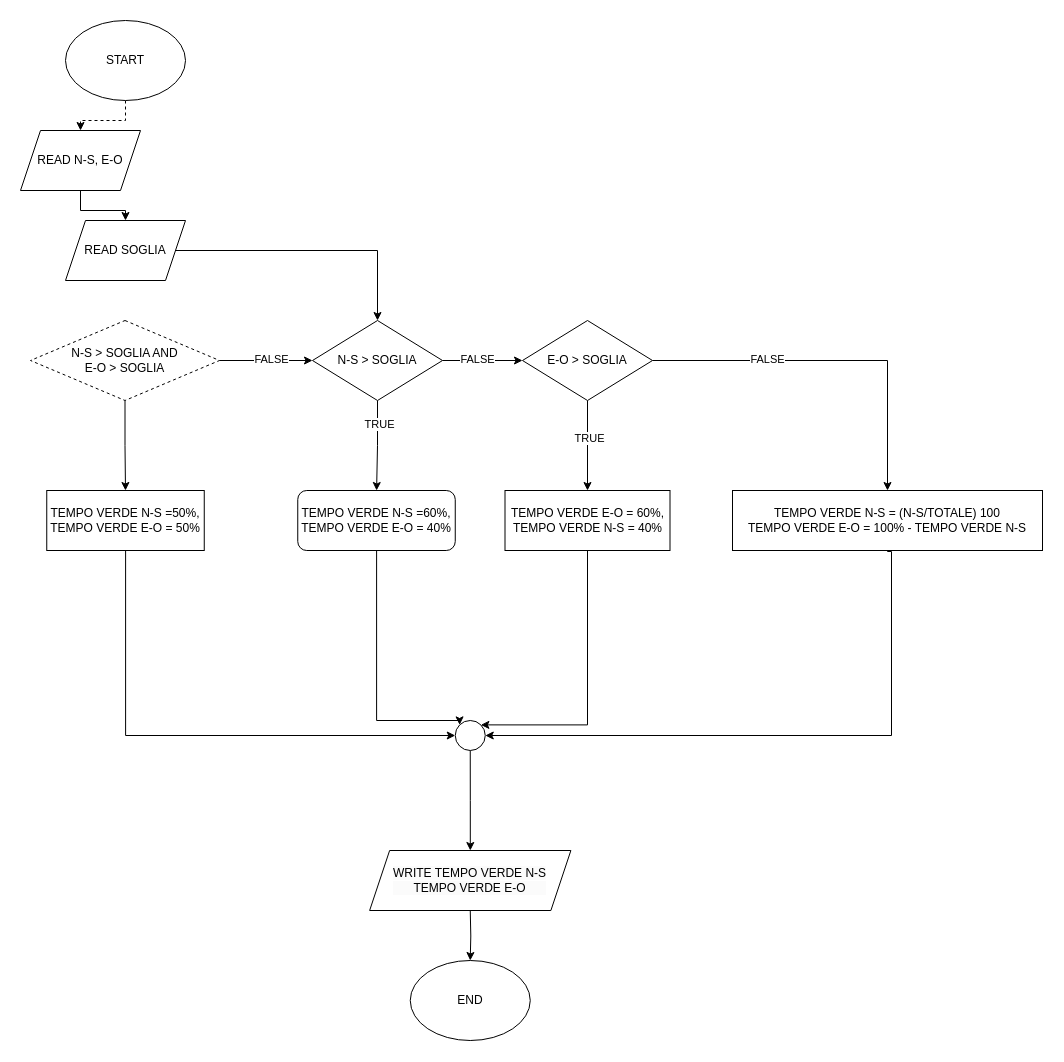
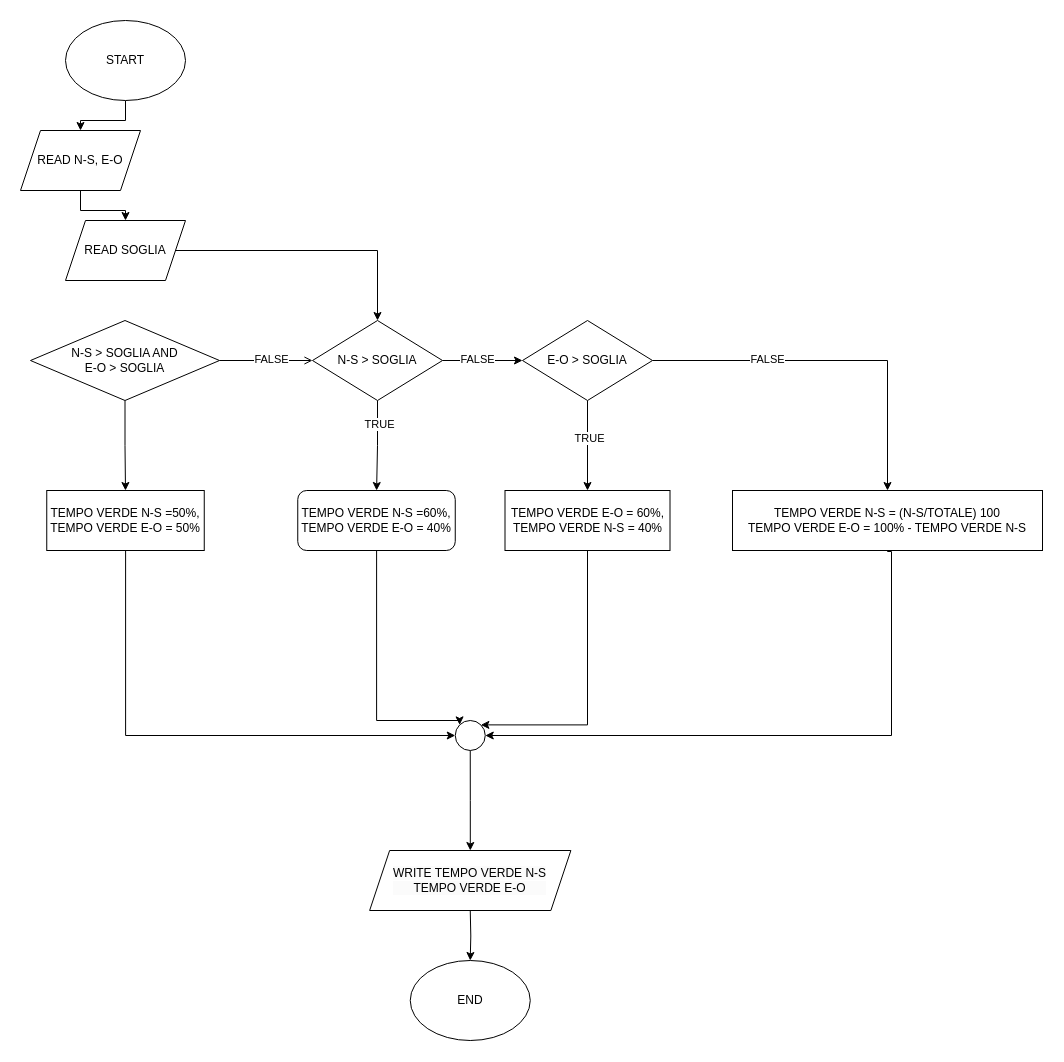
(112, 121) -> (112, 121)
(125, 361) -> (125, 361)
(304, 361) -> (306, 361)
